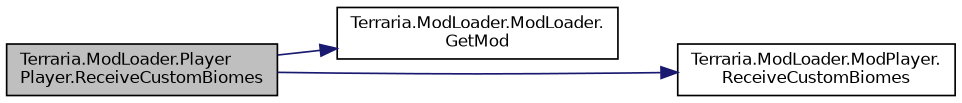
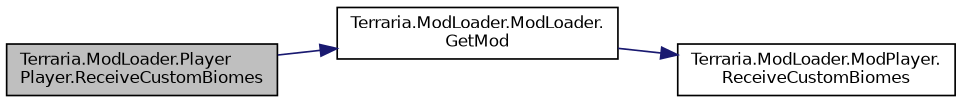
(469, 74) -> (640, 51)
